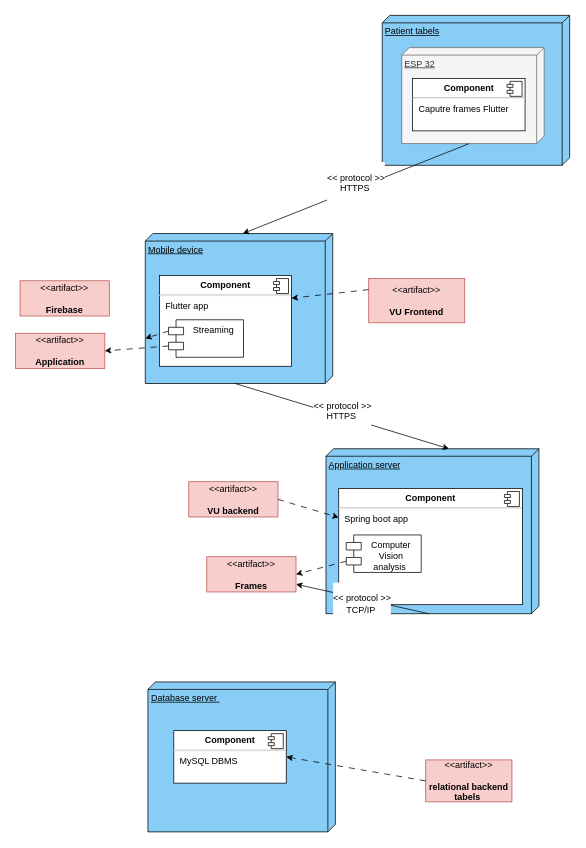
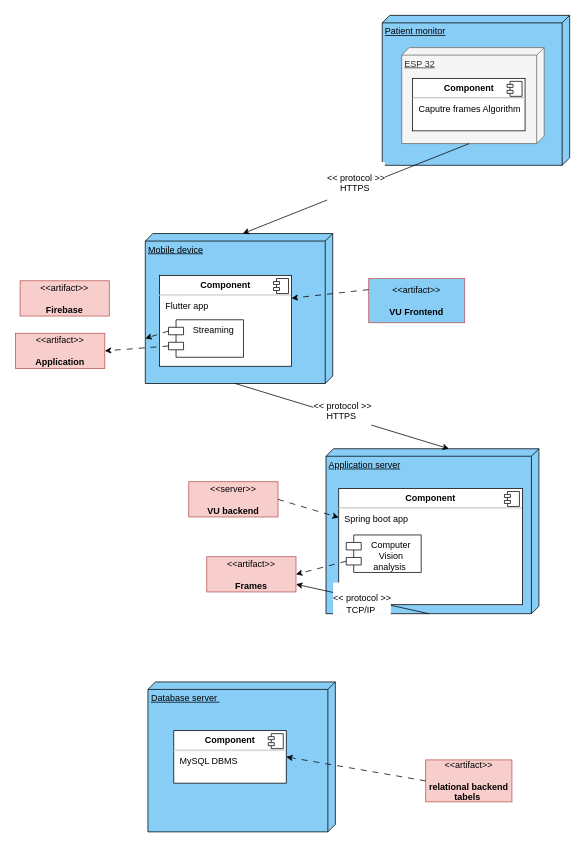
(417, 32) -> (419, 32)
(465, 78) -> (469, 78)
(417, 301) -> (417, 301)
(233, 500) -> (233, 500)
